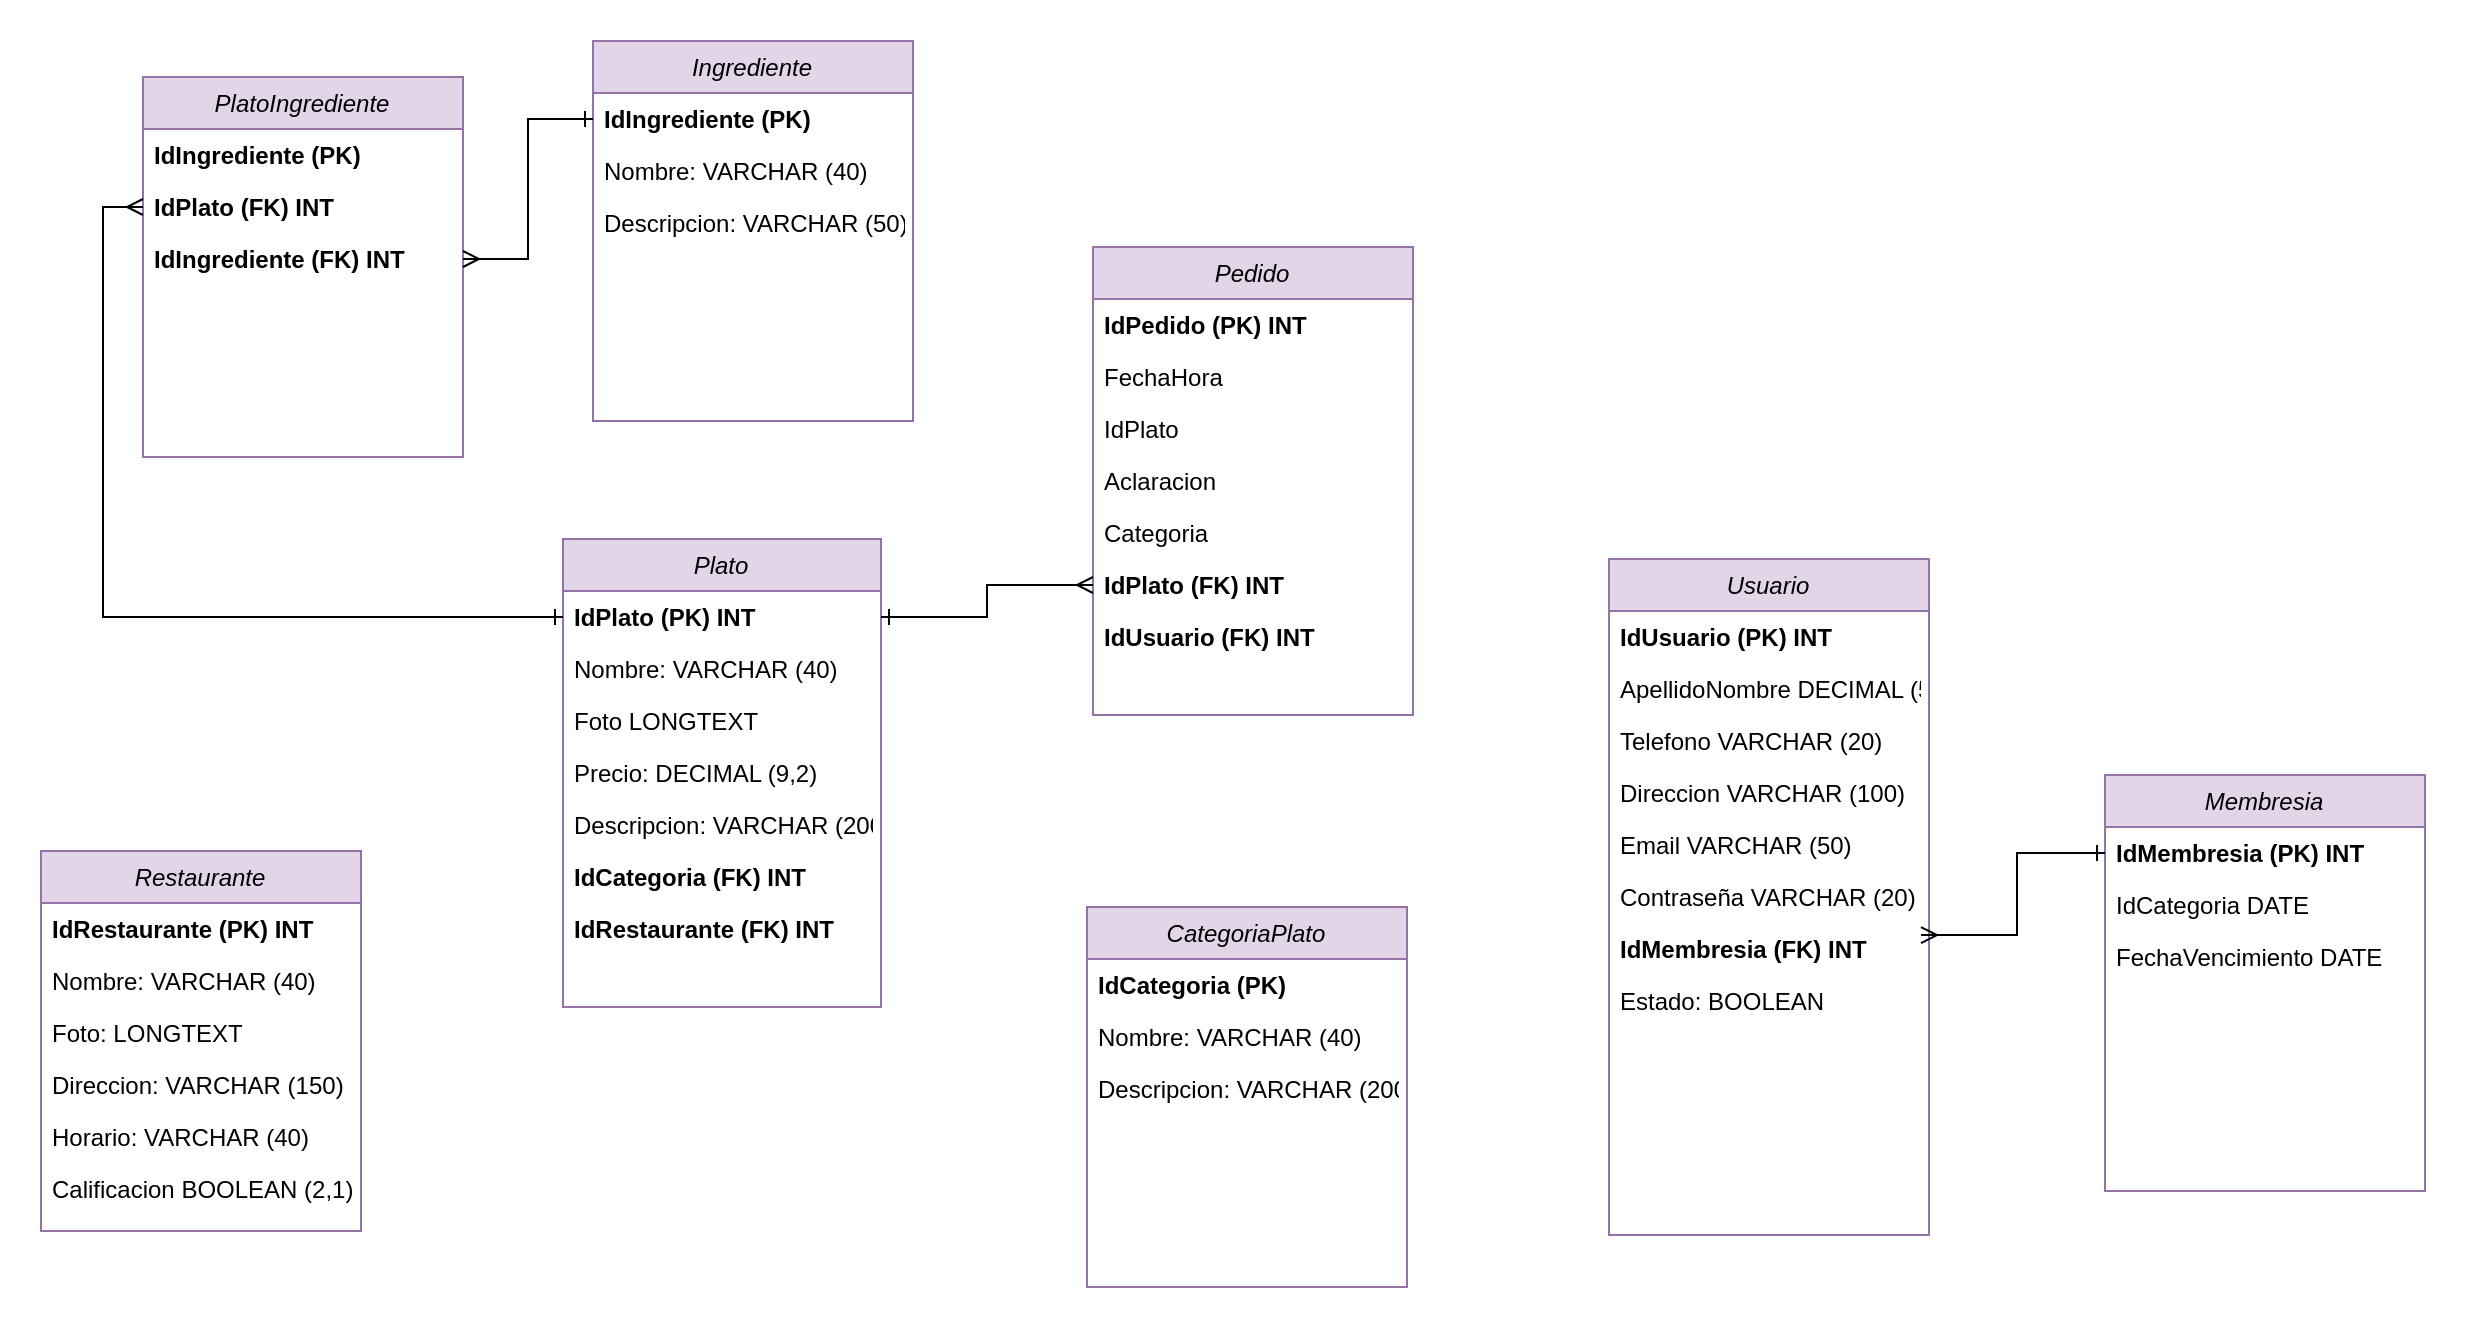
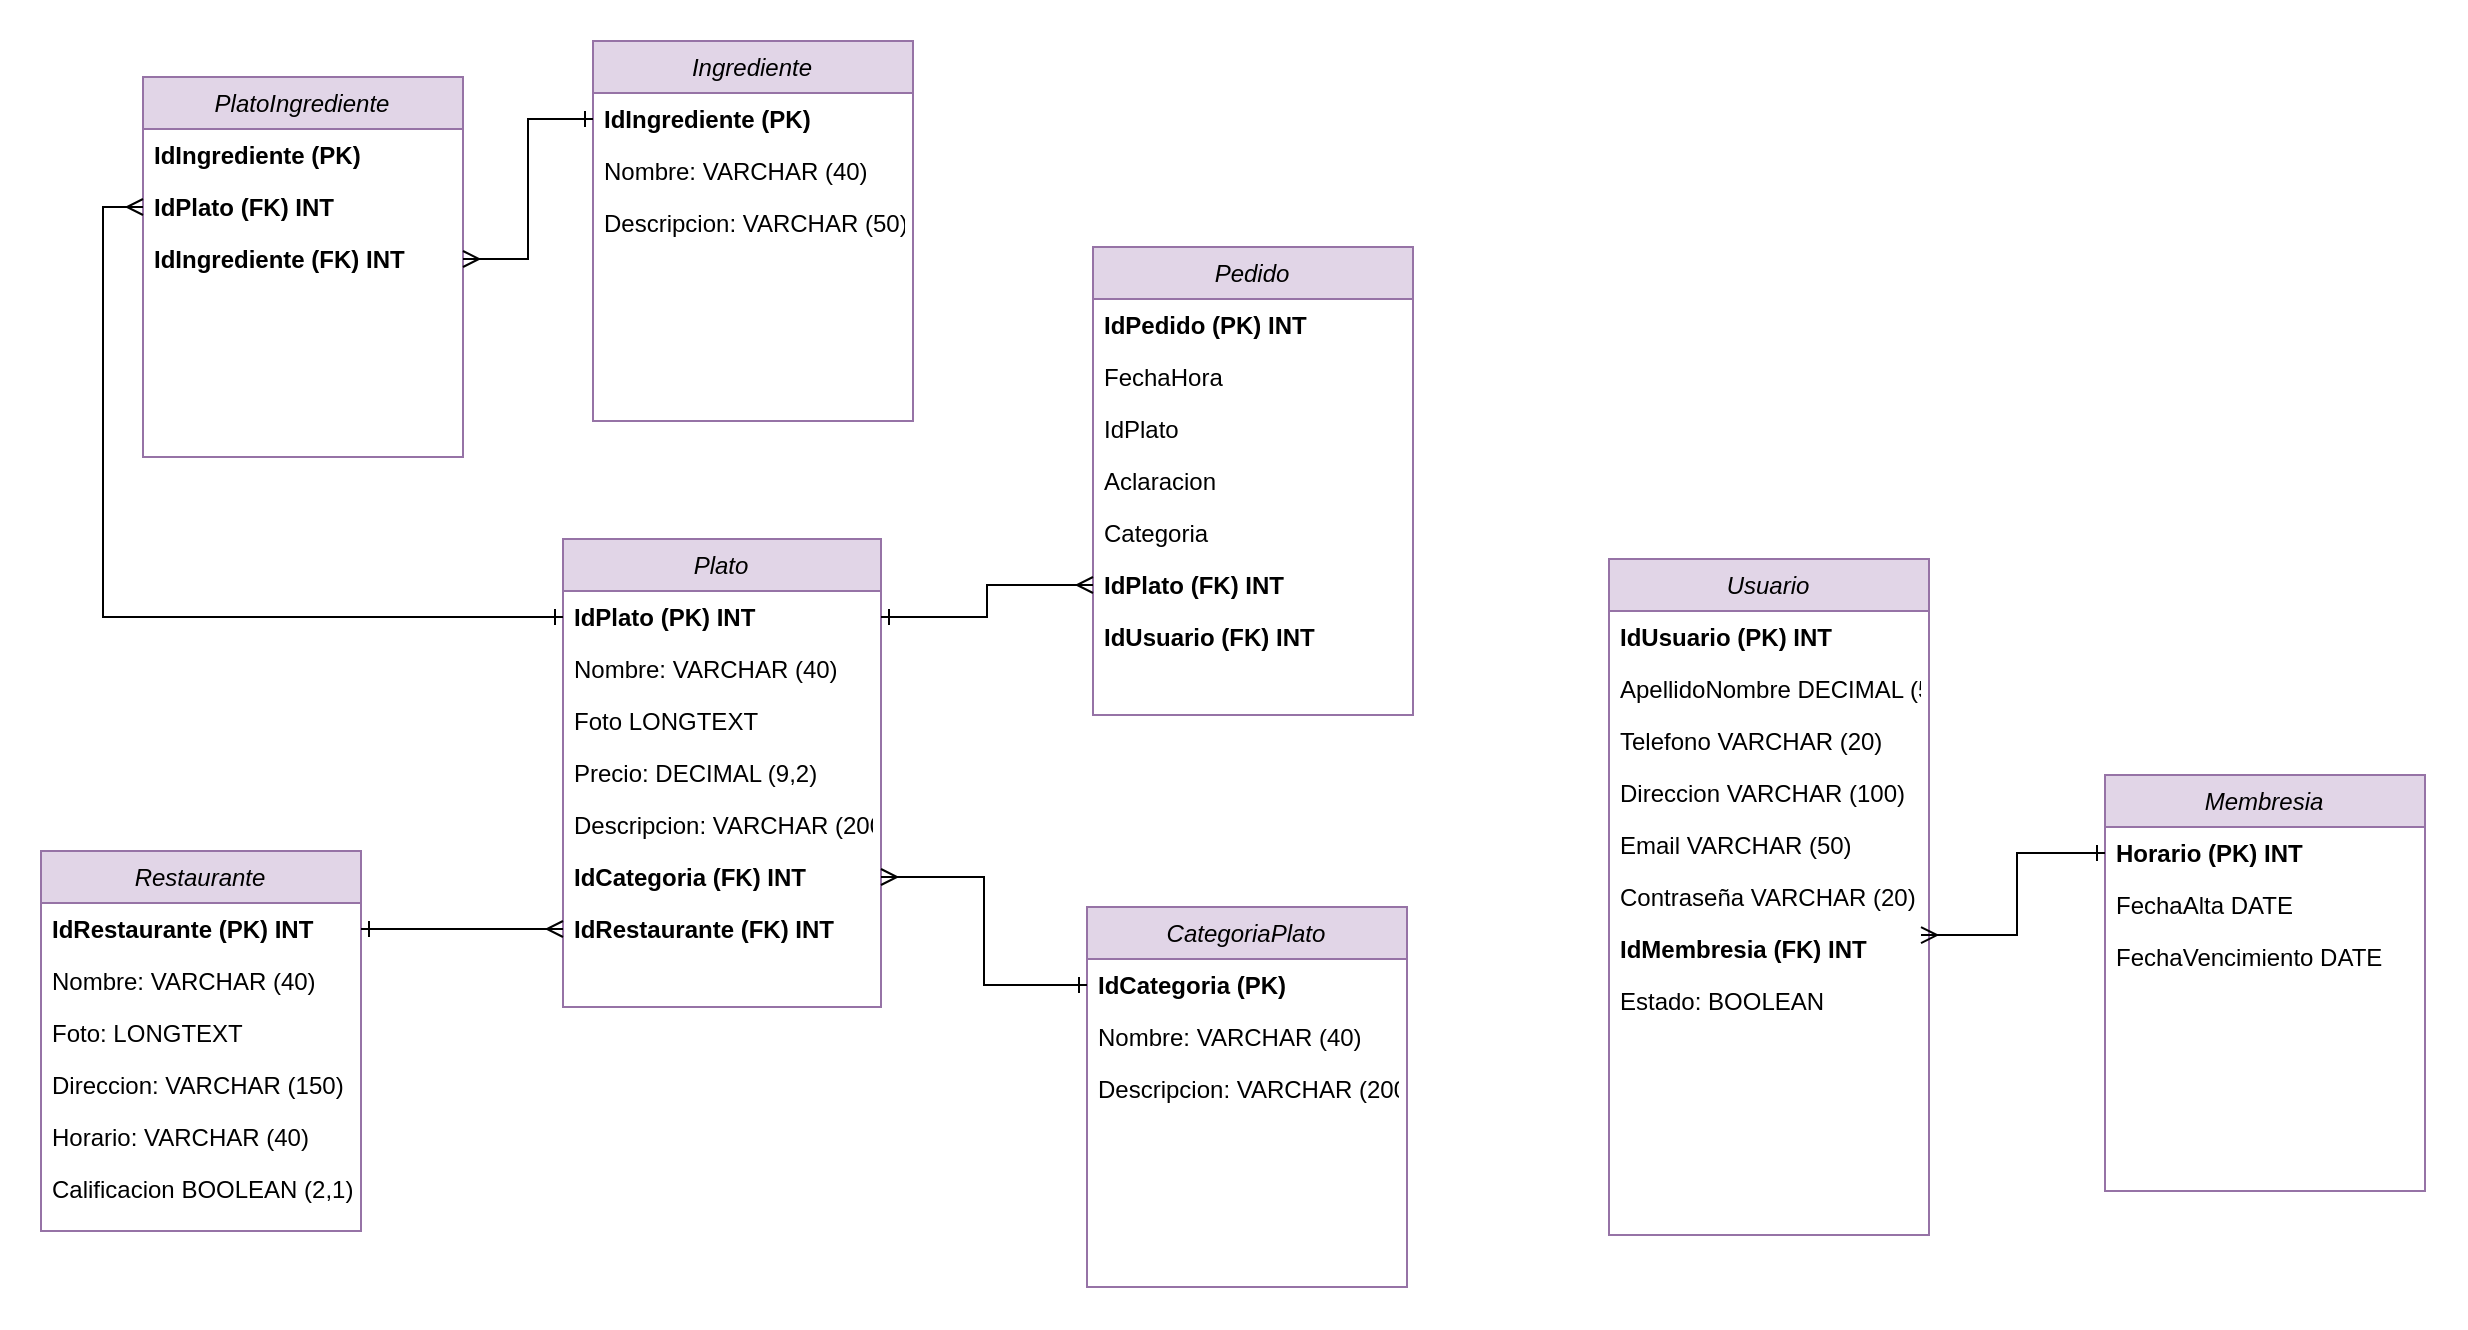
(2241, 854) -> (2214, 854)
(2217, 906) -> (2204, 906)
none -> (462, 929)
none -> (984, 931)
